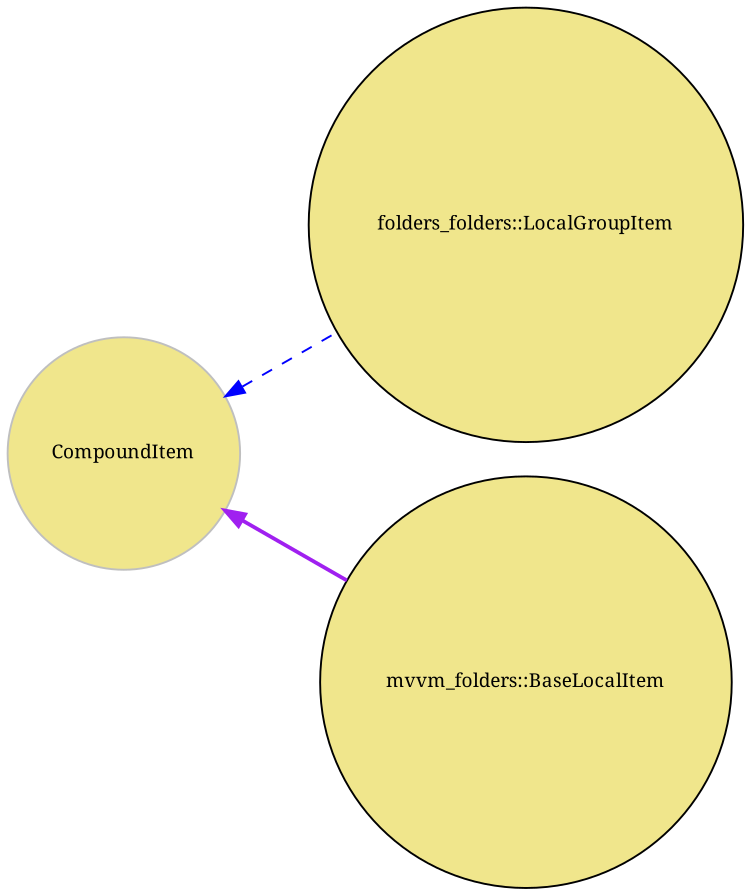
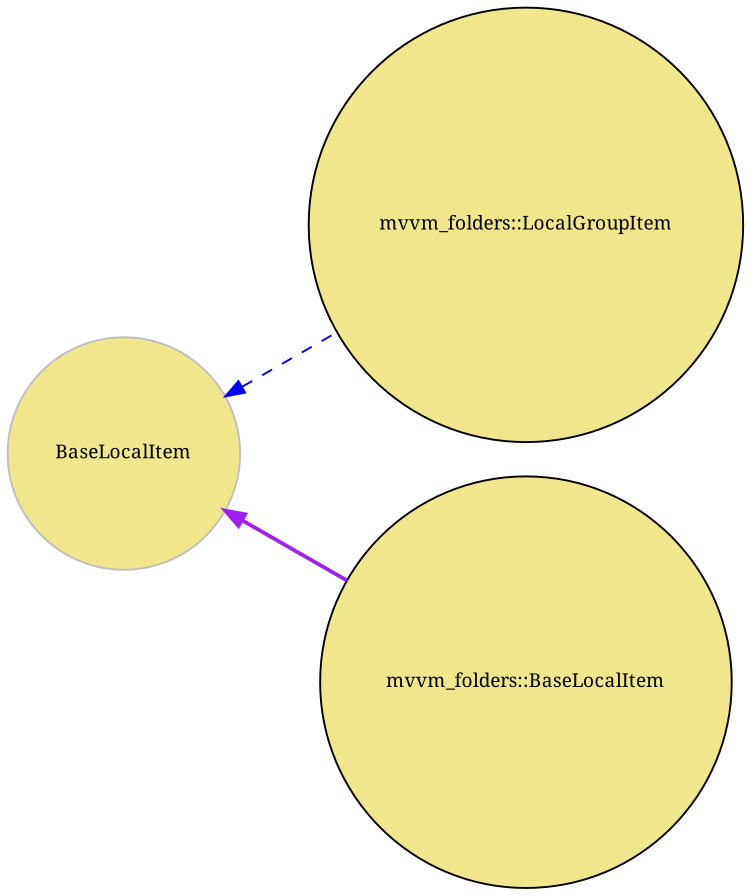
(526, 225) -> (526, 225)
(124, 454) -> (124, 454)
